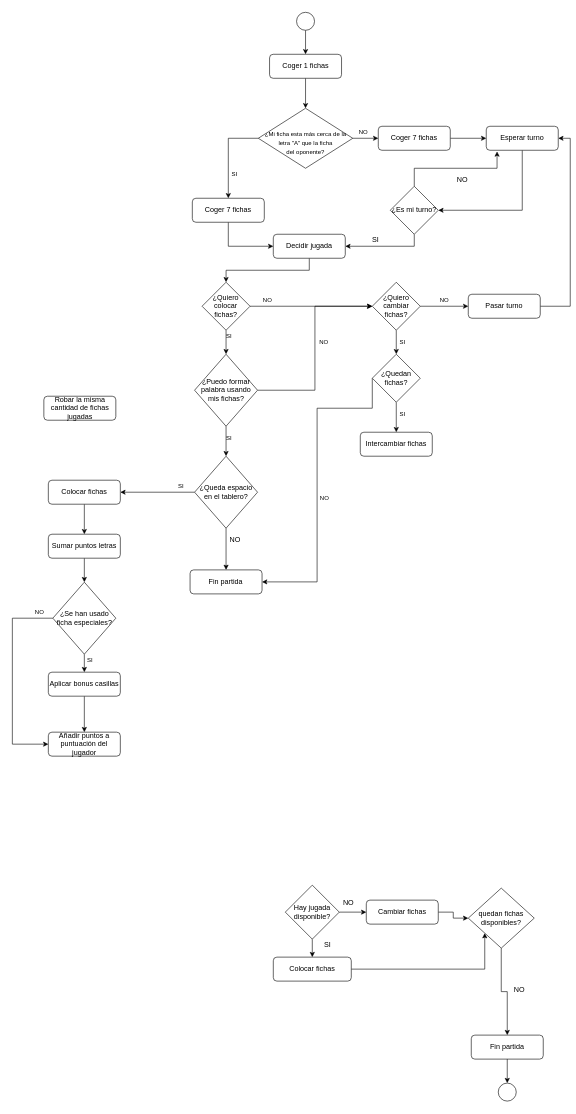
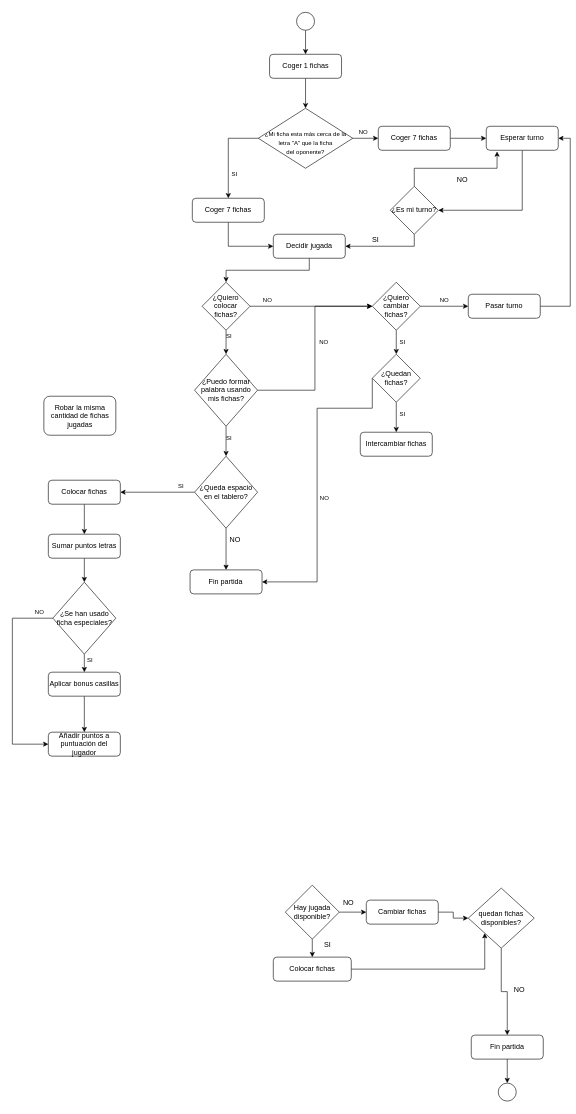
(80, 408) -> (80, 416)
